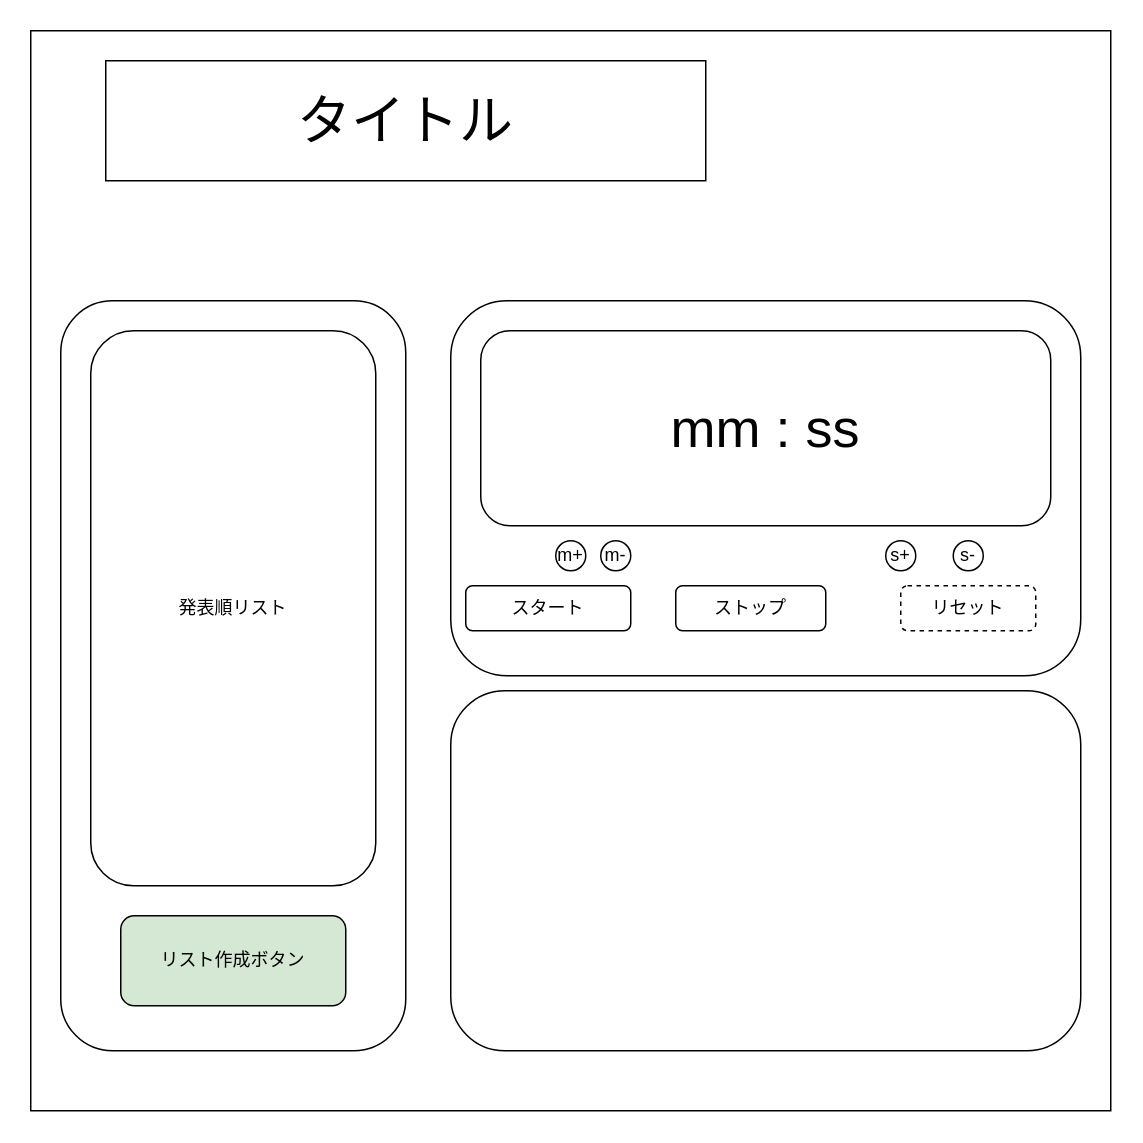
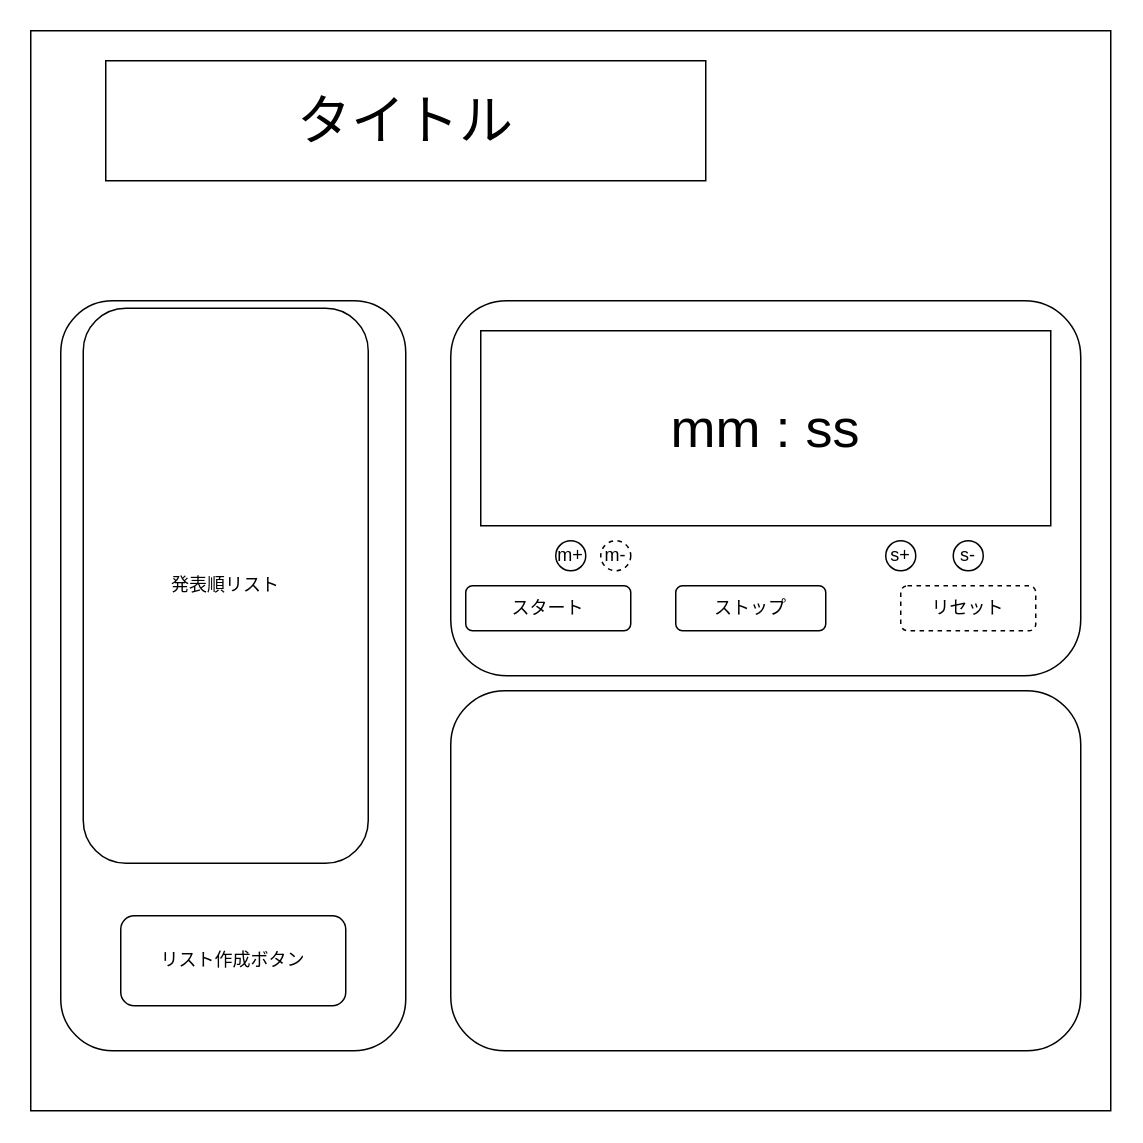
(766, 428) -> (766, 428)
(616, 556) -> (616, 556)
(233, 608) -> (226, 586)
(233, 961) -> (233, 961)
